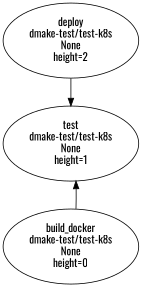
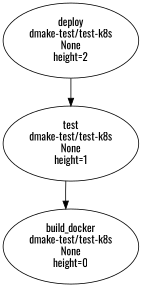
(76, 199) -> (66, 191)
